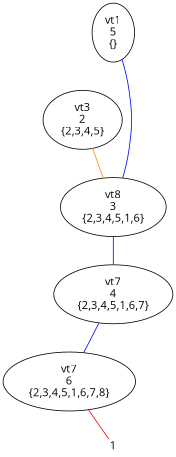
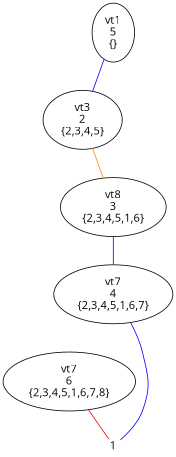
(132, 119) -> (98, 75)
(91, 338) -> (148, 384)
